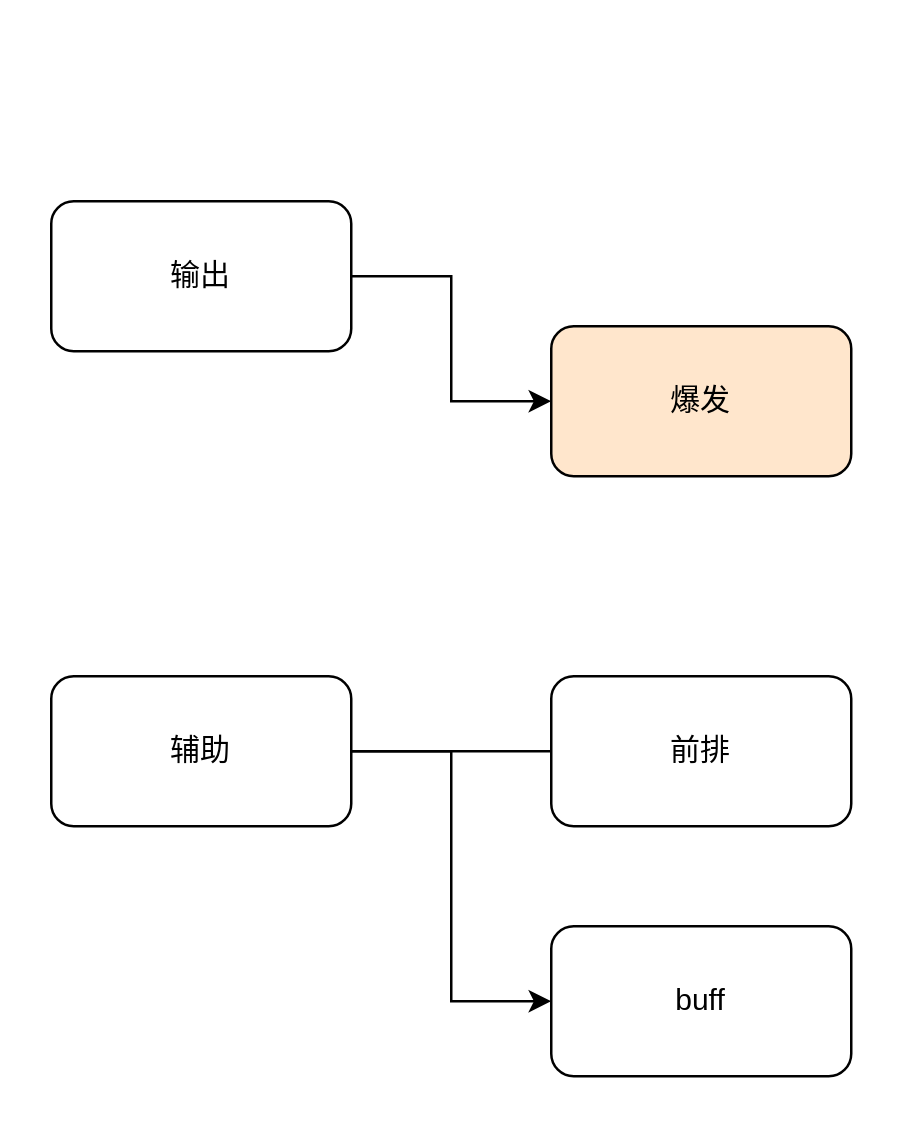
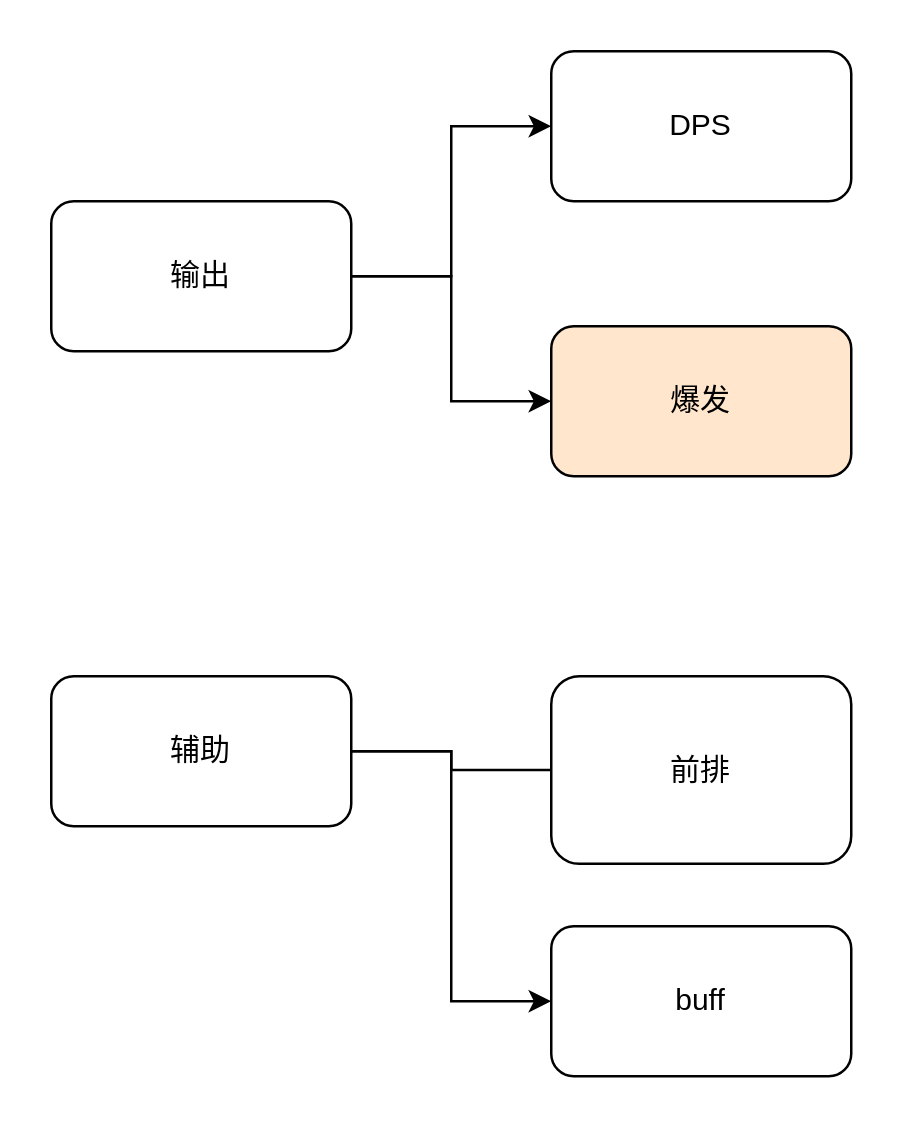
none -> (701, 126)
none -> (451, 157)
(701, 751) -> (701, 770)
